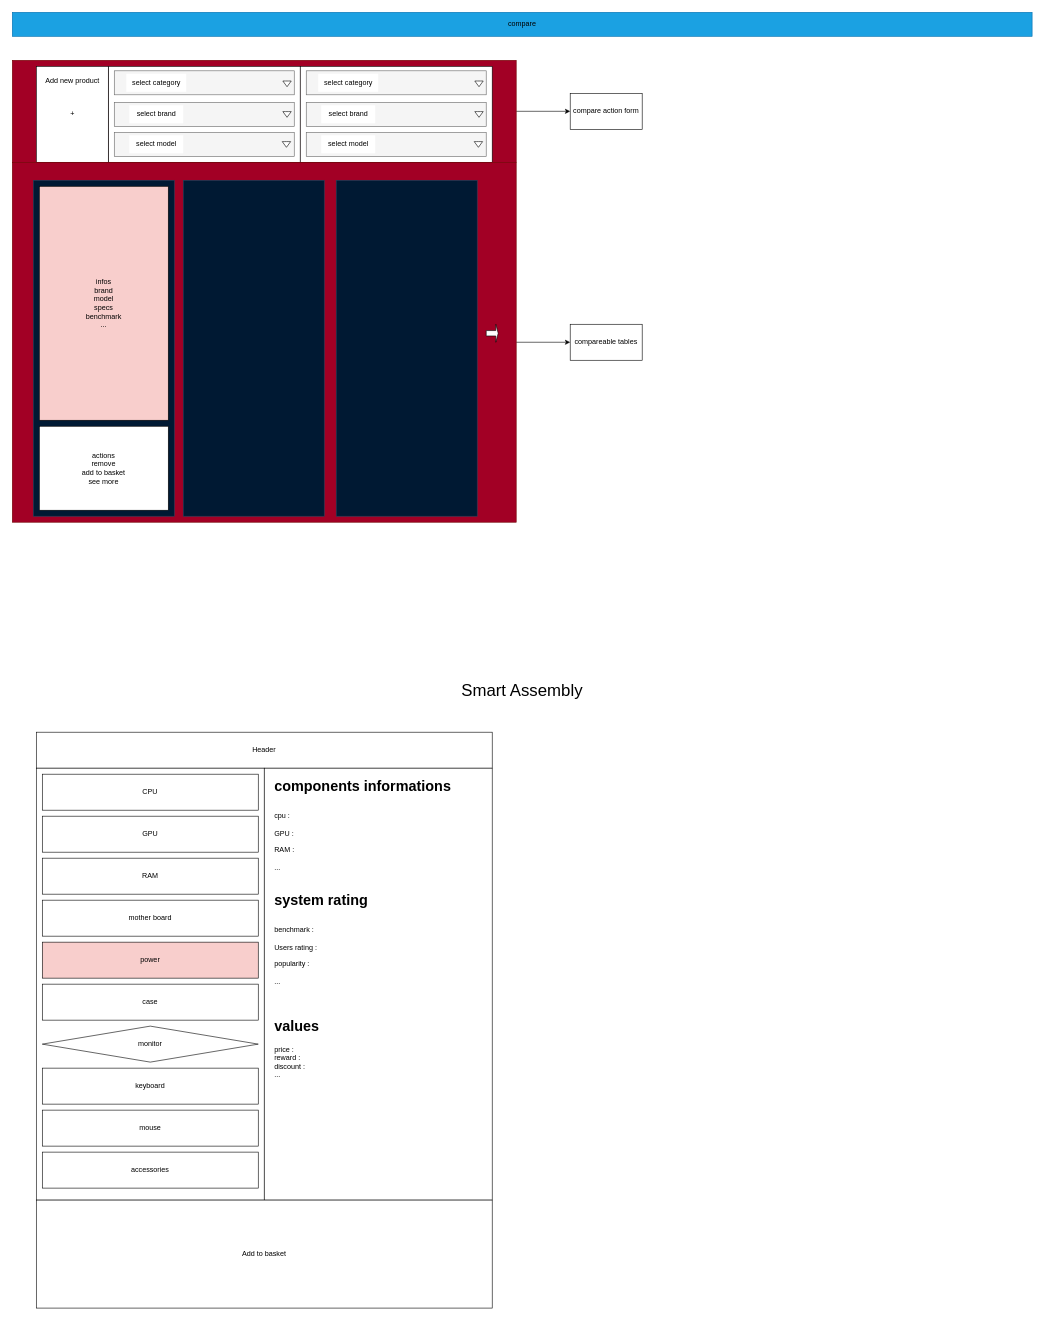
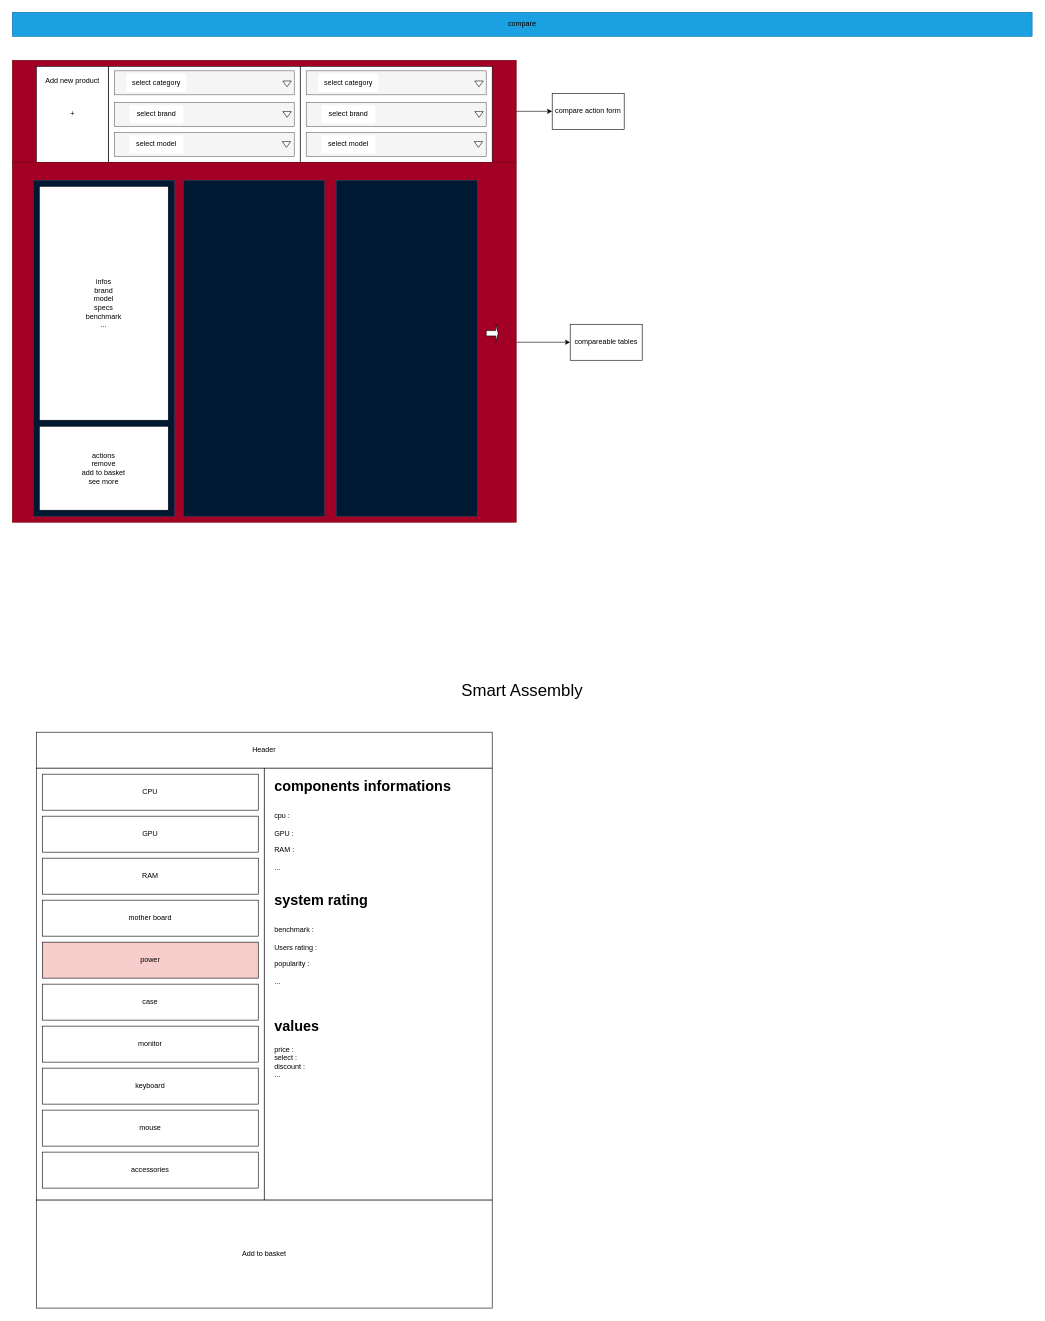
(606, 111) -> (588, 111)
(104, 303) -> (104, 303)
(292, 1040) -> (292, 1040)
(150, 1044) -> (150, 1044)
